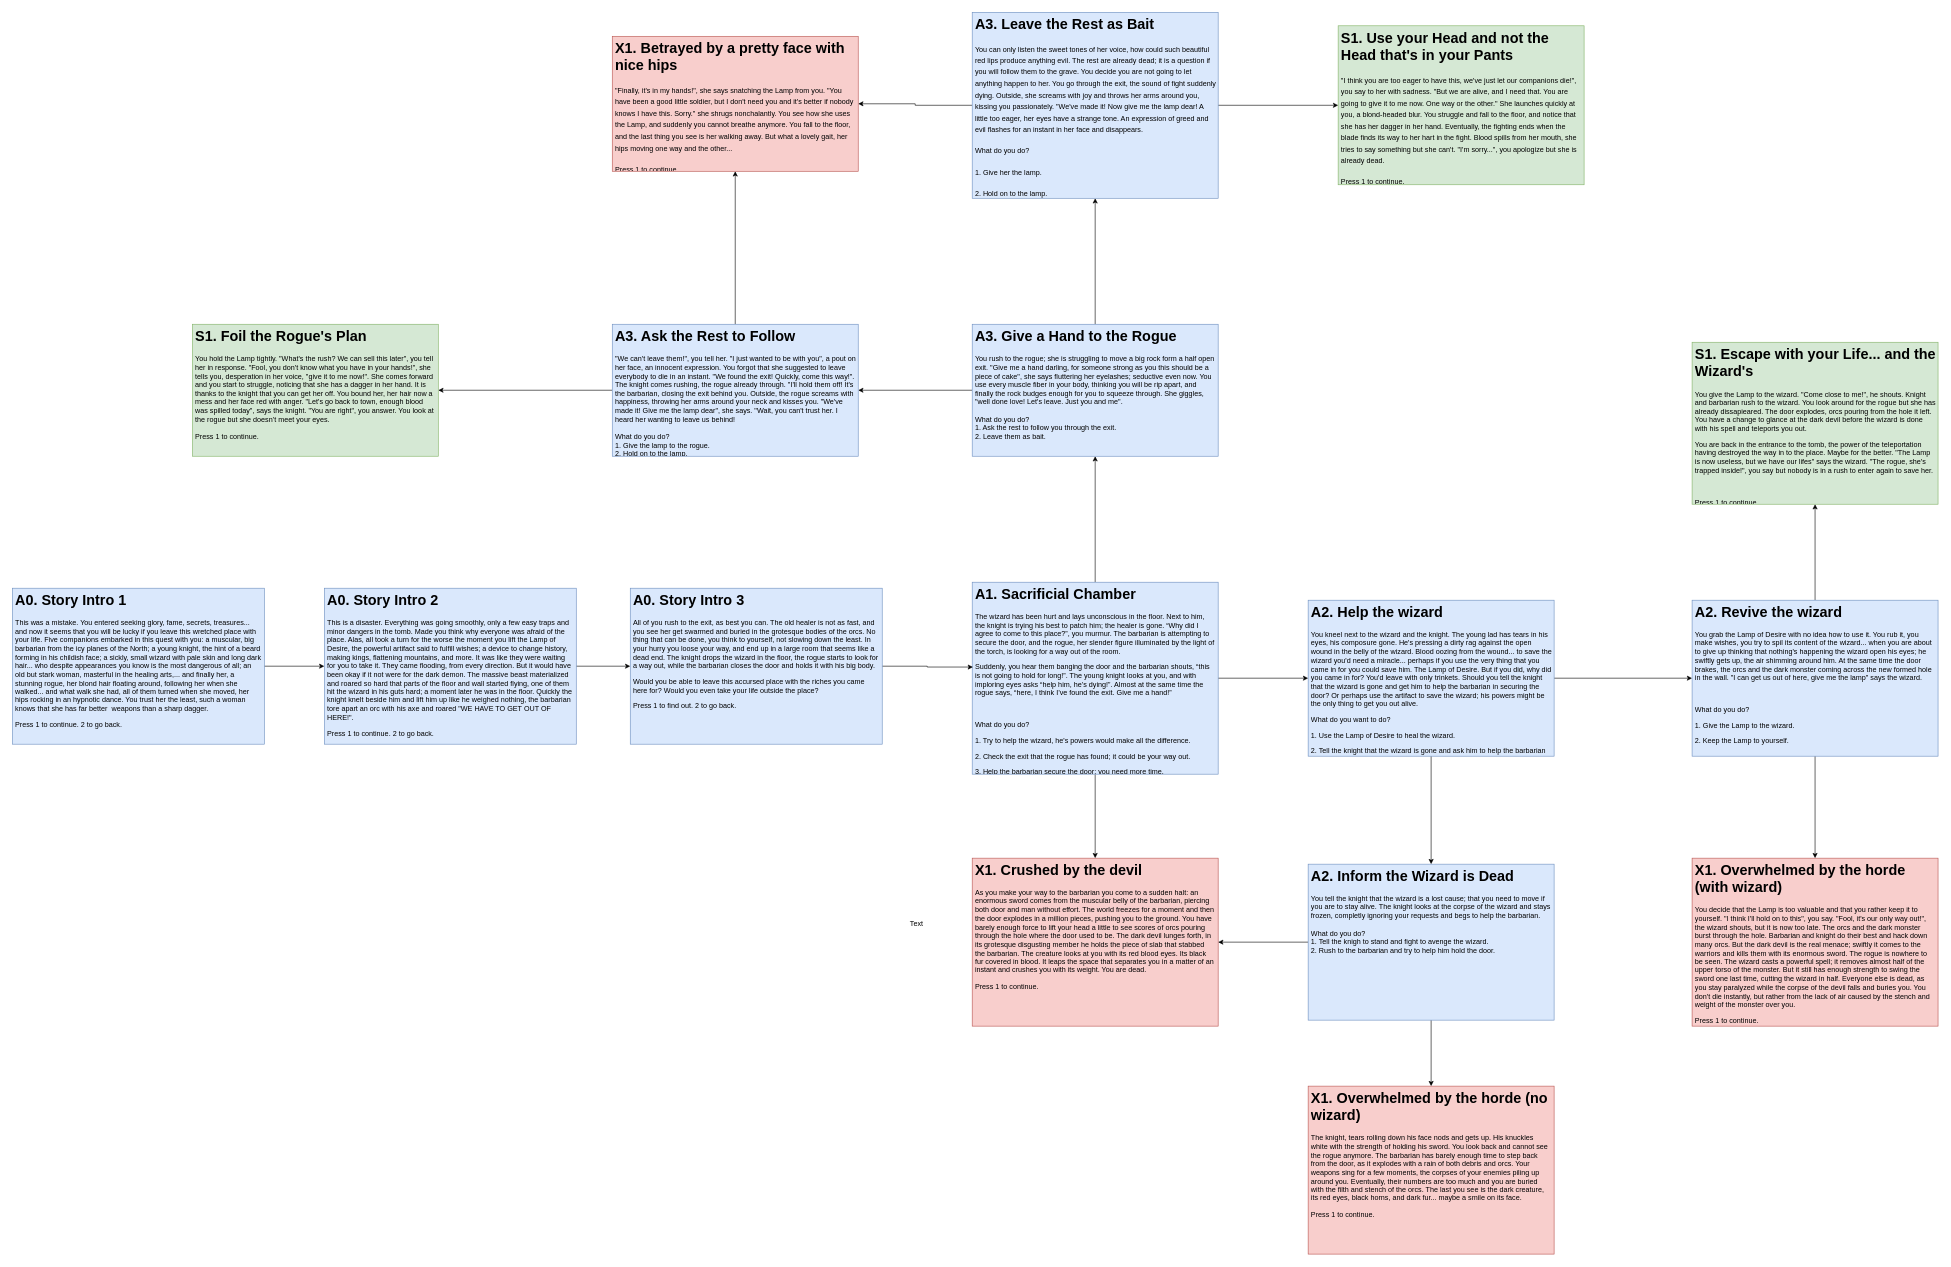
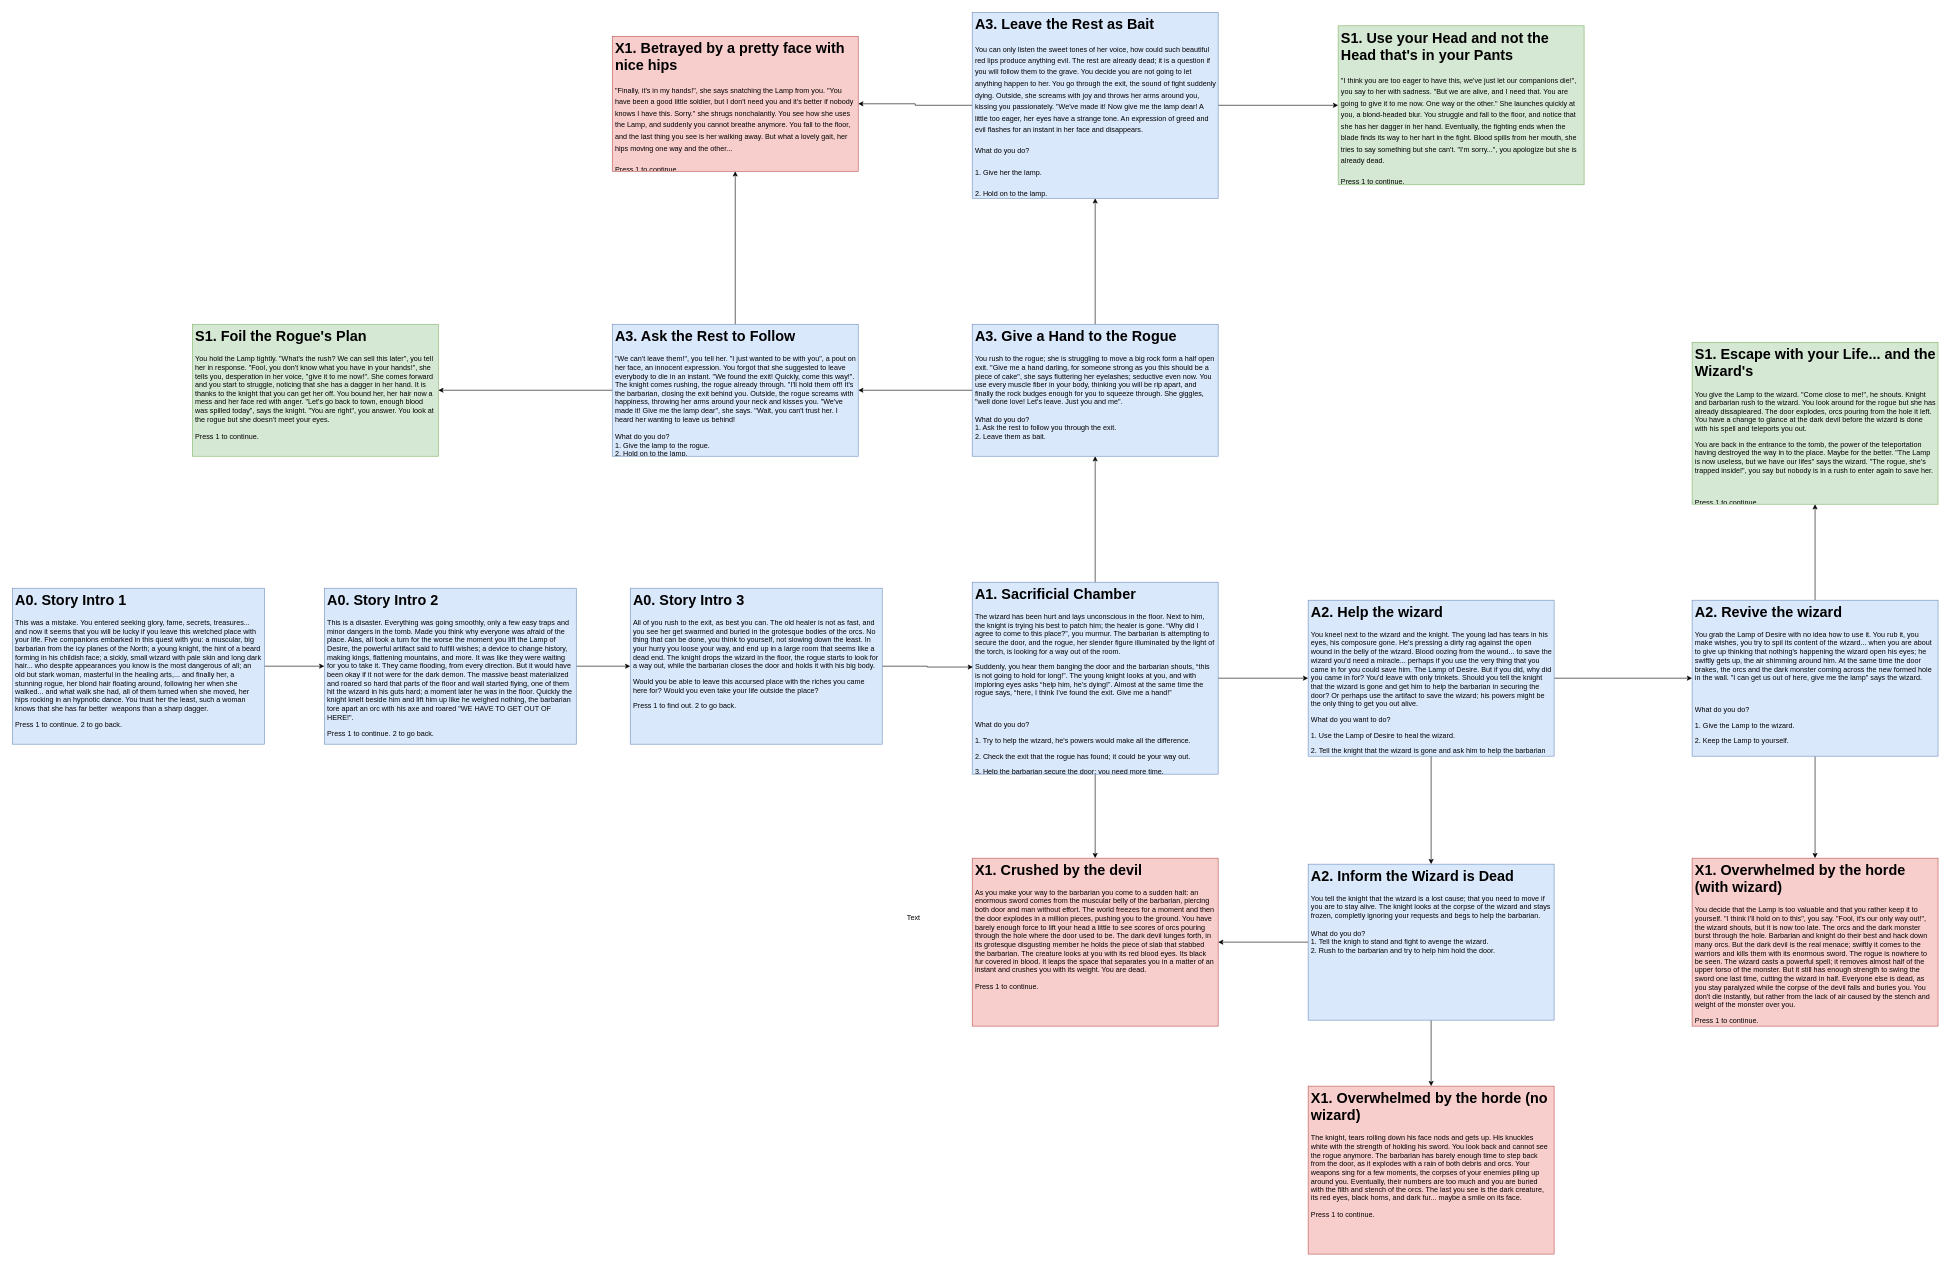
(917, 924) -> (914, 918)
